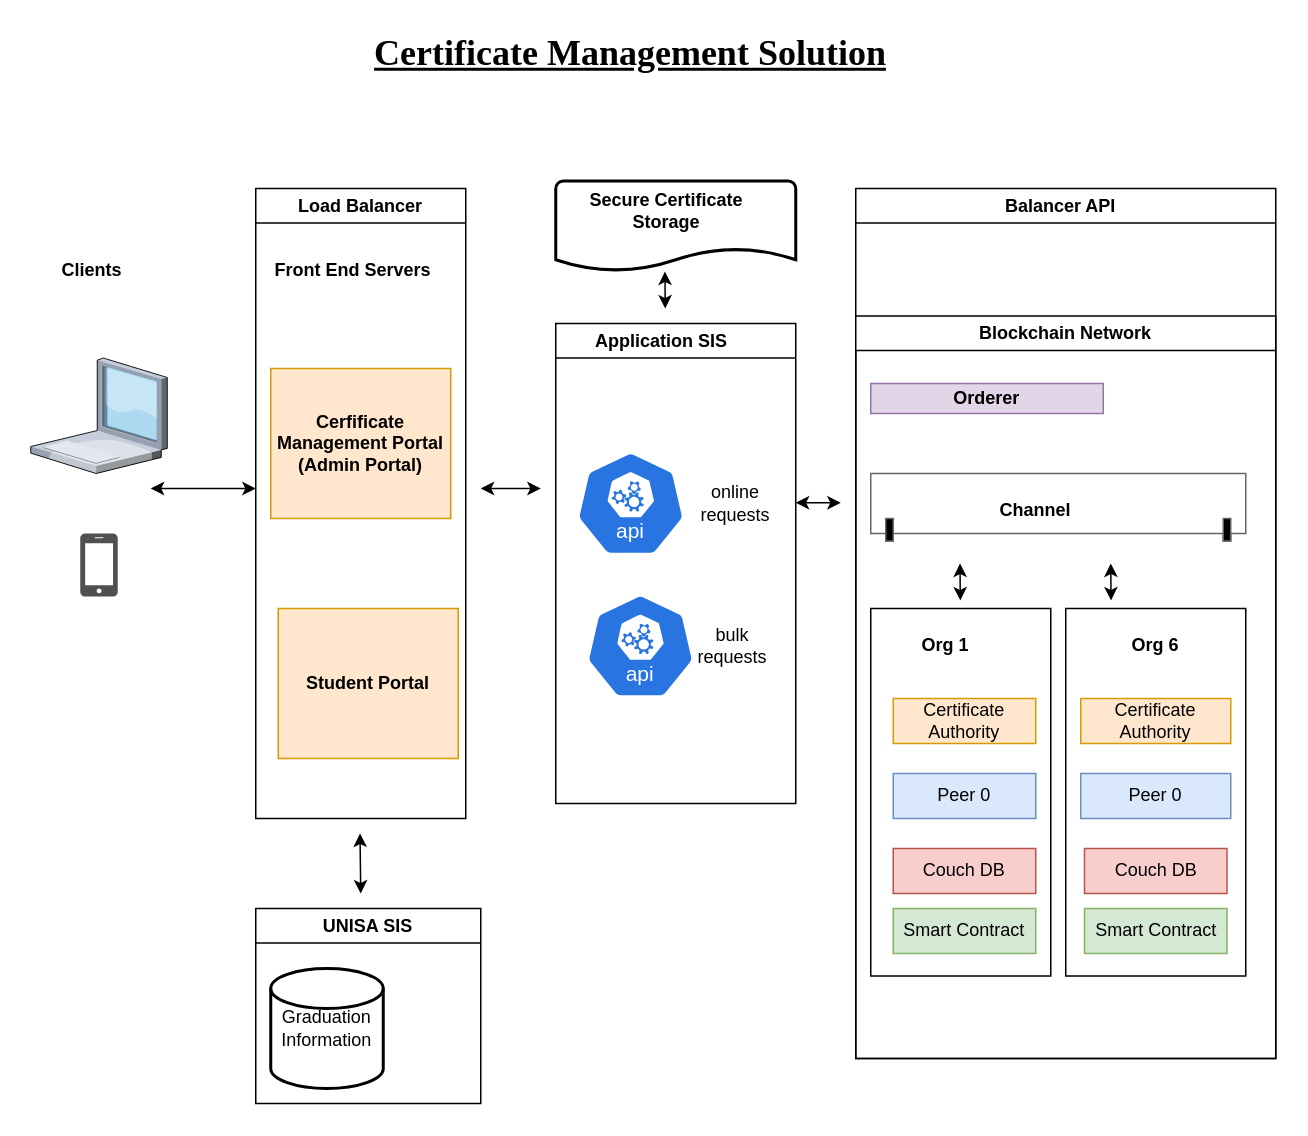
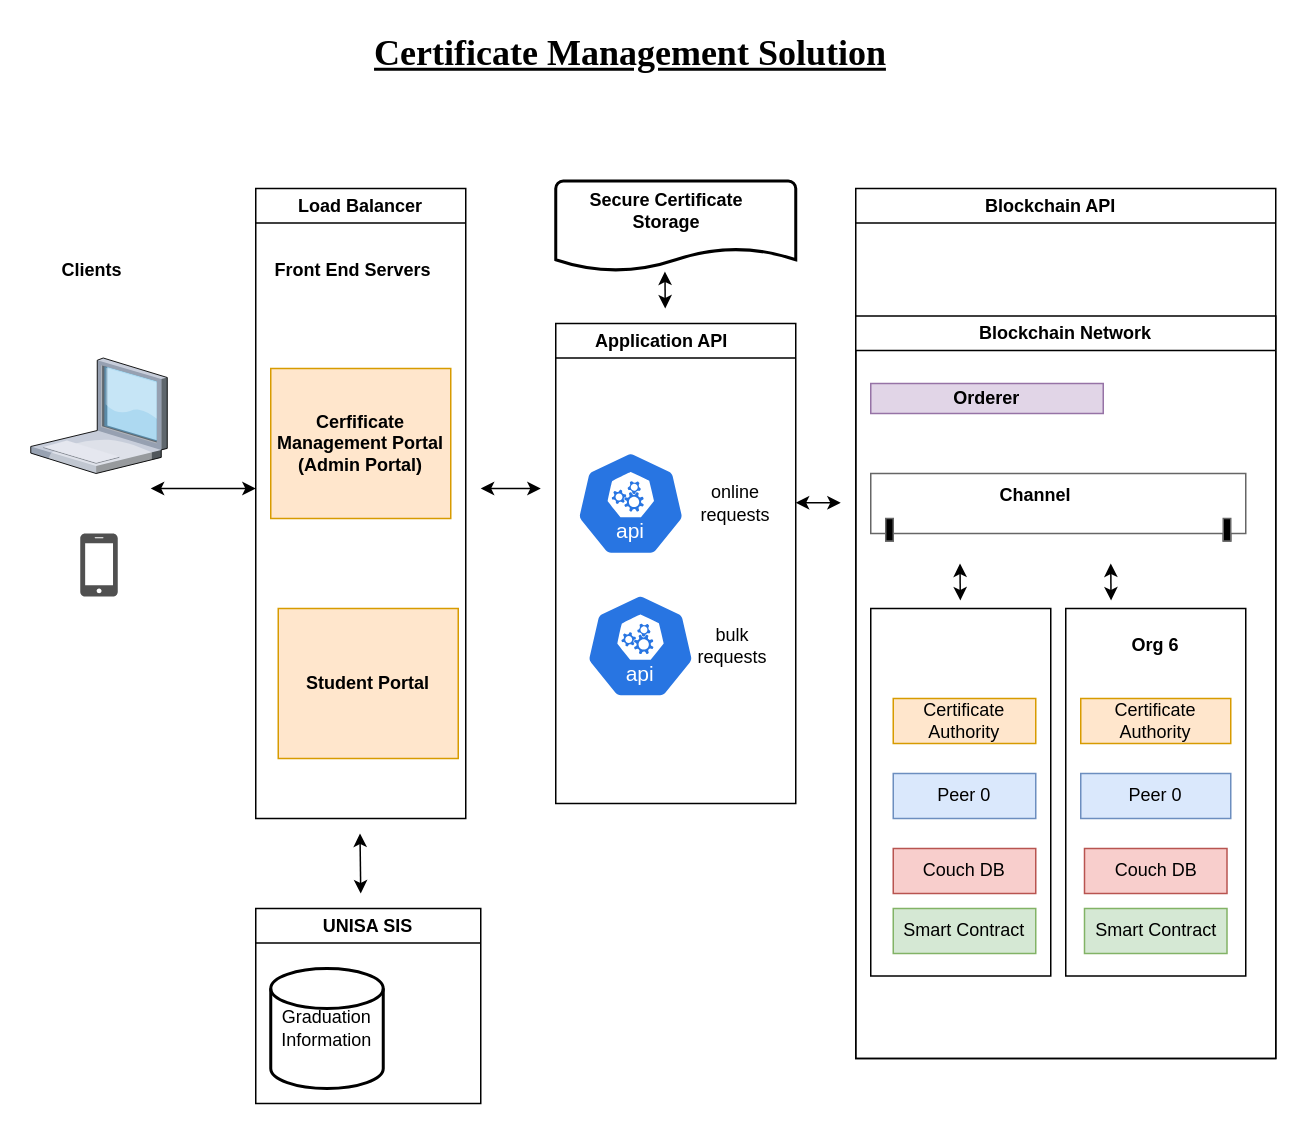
(1066, 206) -> (1066, 206)
(676, 341) -> (676, 341)
(1036, 511) -> (1036, 496)
(946, 646) -> none
